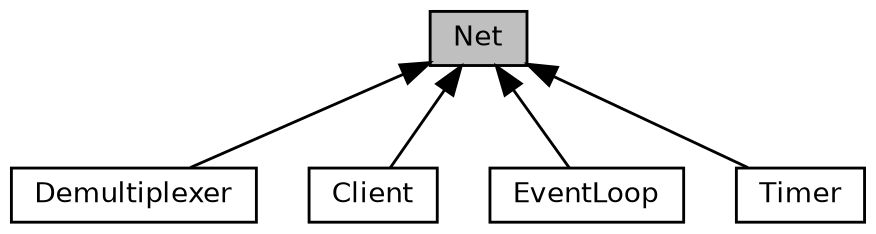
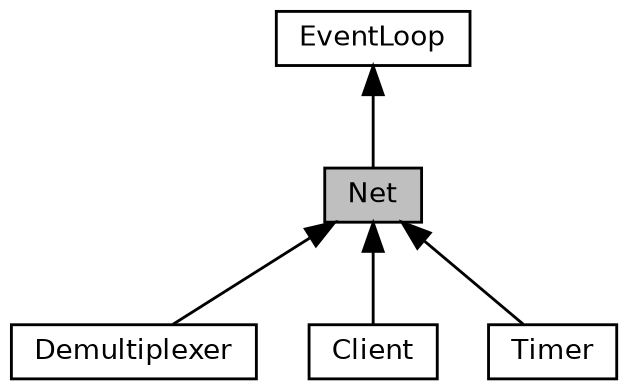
(541, 129) -> (373, 131)
